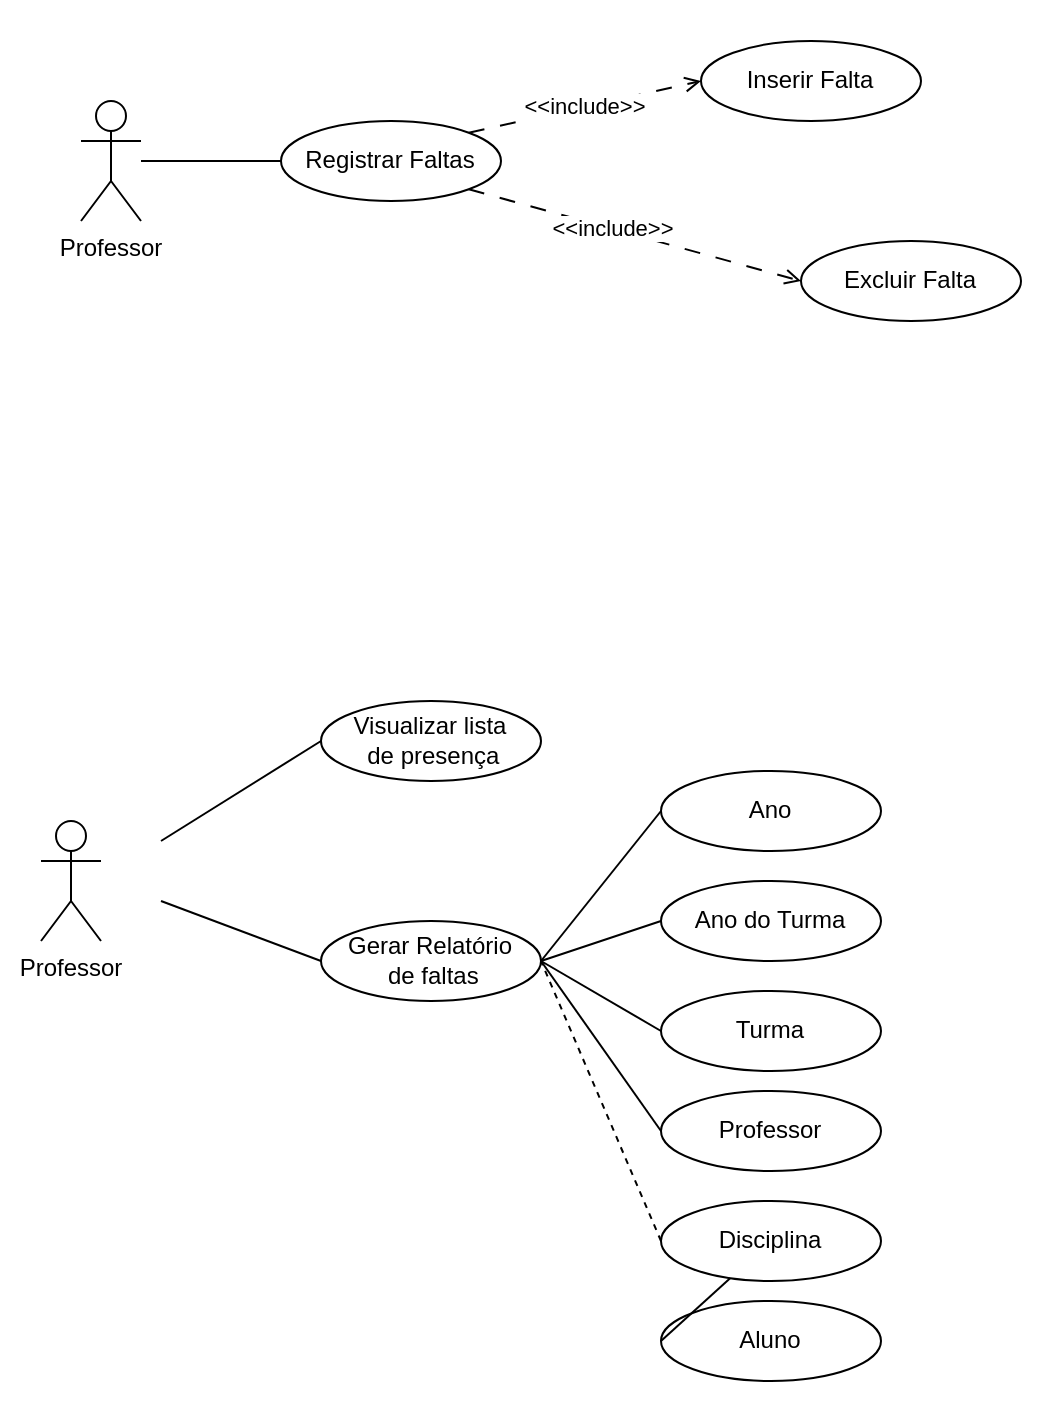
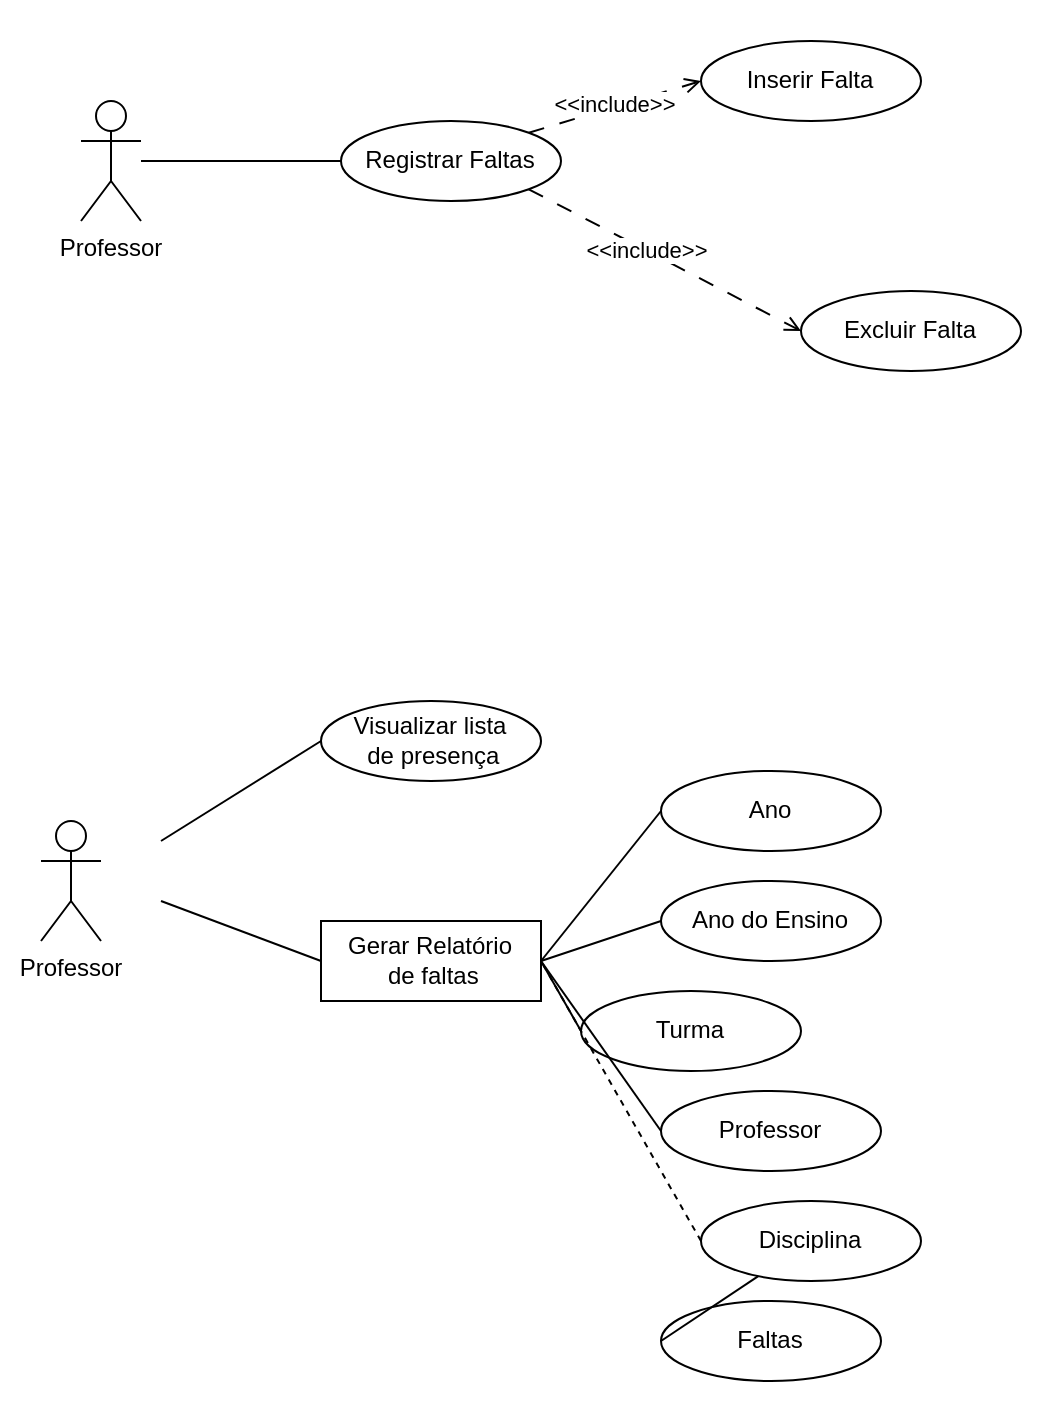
(391, 161) -> (451, 161)
(911, 281) -> (911, 331)
(771, 921) -> (771, 921)
(431, 961) -> (431, 961)
(771, 1031) -> (691, 1031)
(771, 1241) -> (811, 1241)
(771, 1341) -> (771, 1341)
